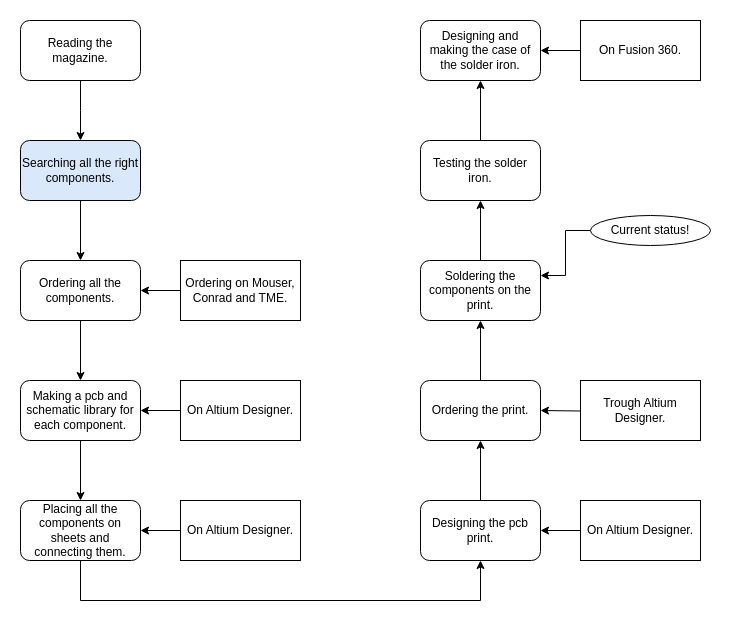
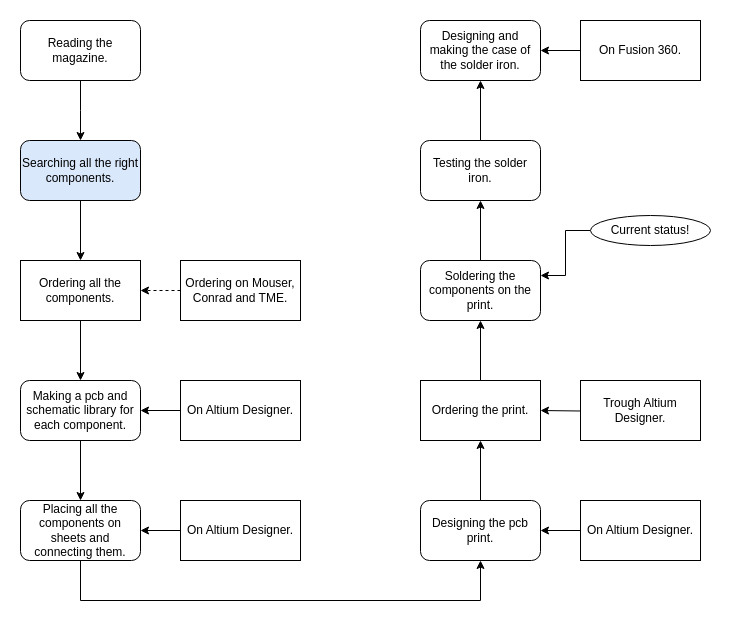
(81, 291) -> (81, 291)
(164, 291) -> (164, 291)
(481, 411) -> (481, 411)
